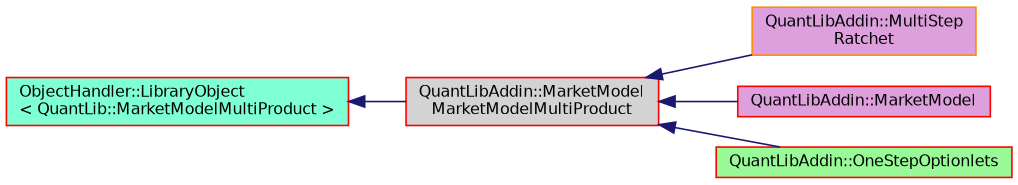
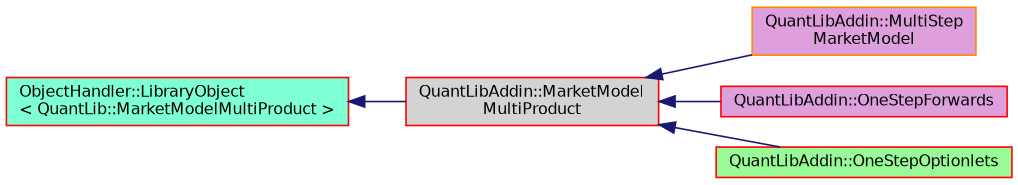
(864, 31) -> (864, 31)
(532, 102) -> (532, 102)
(864, 102) -> (864, 102)
